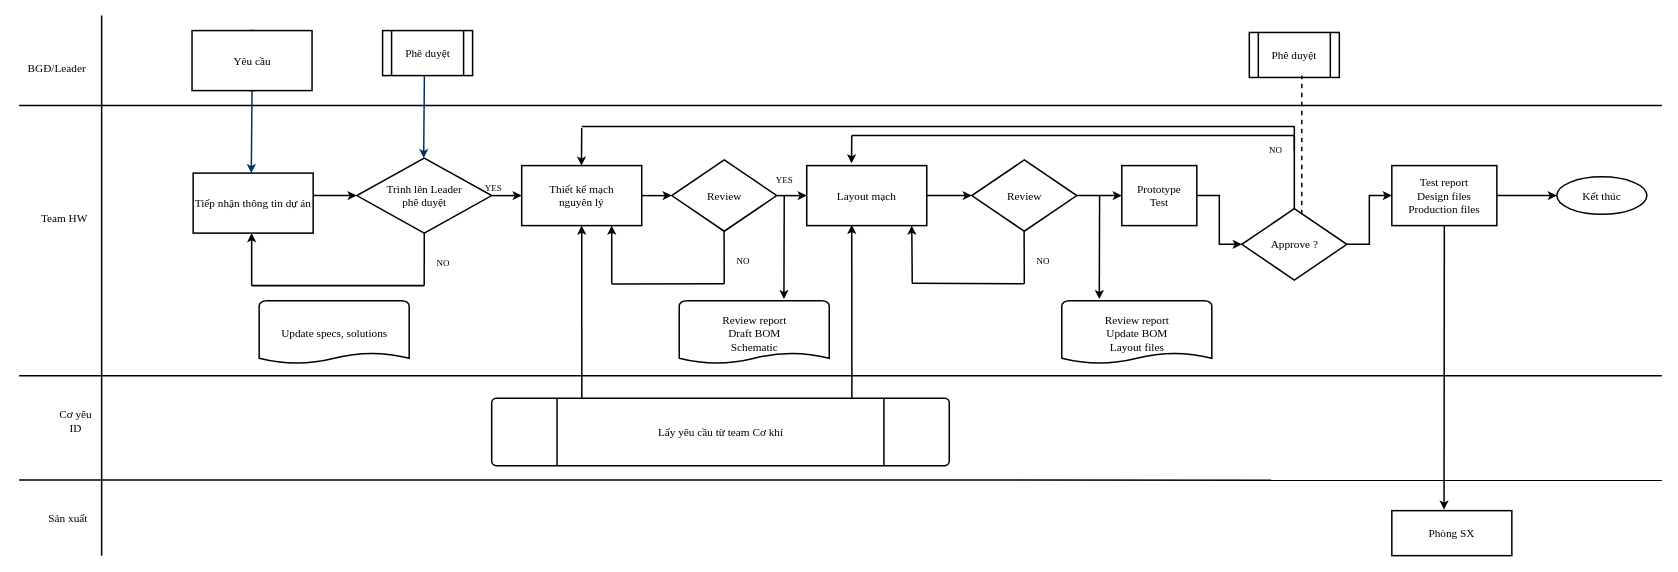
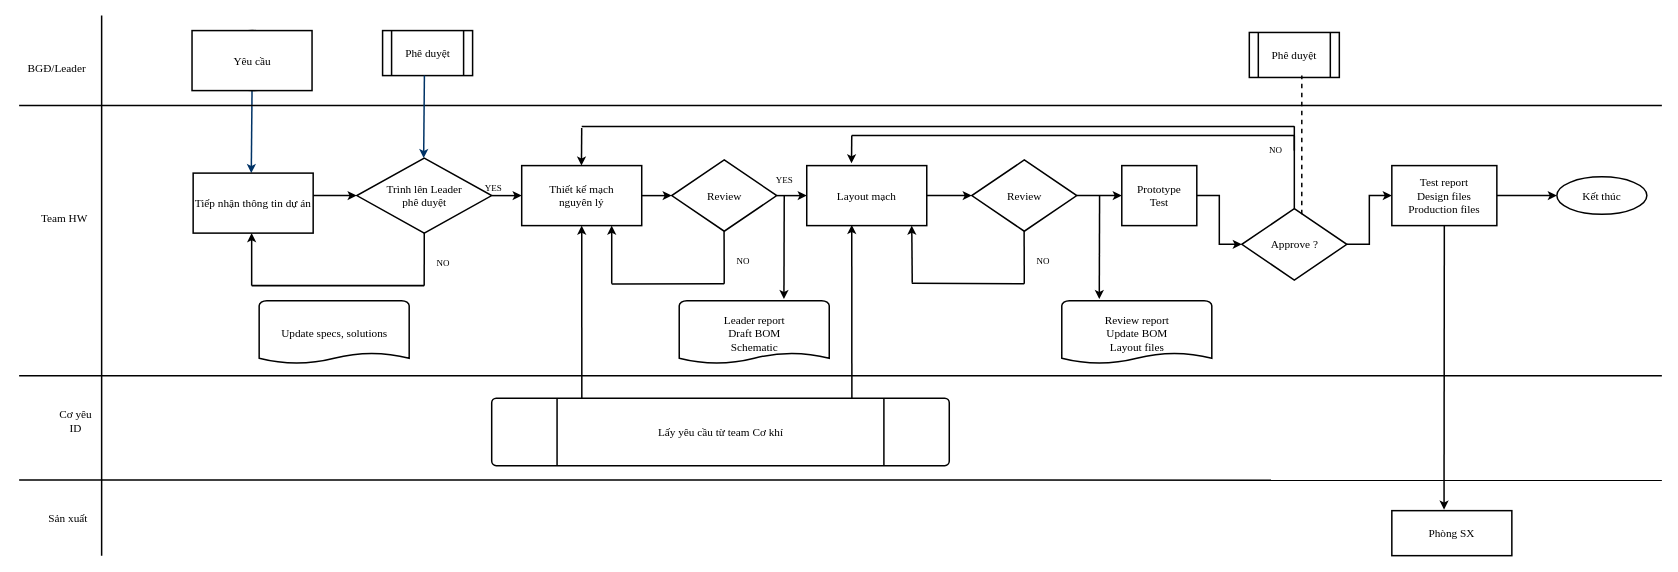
(755, 333) -> (755, 333)
